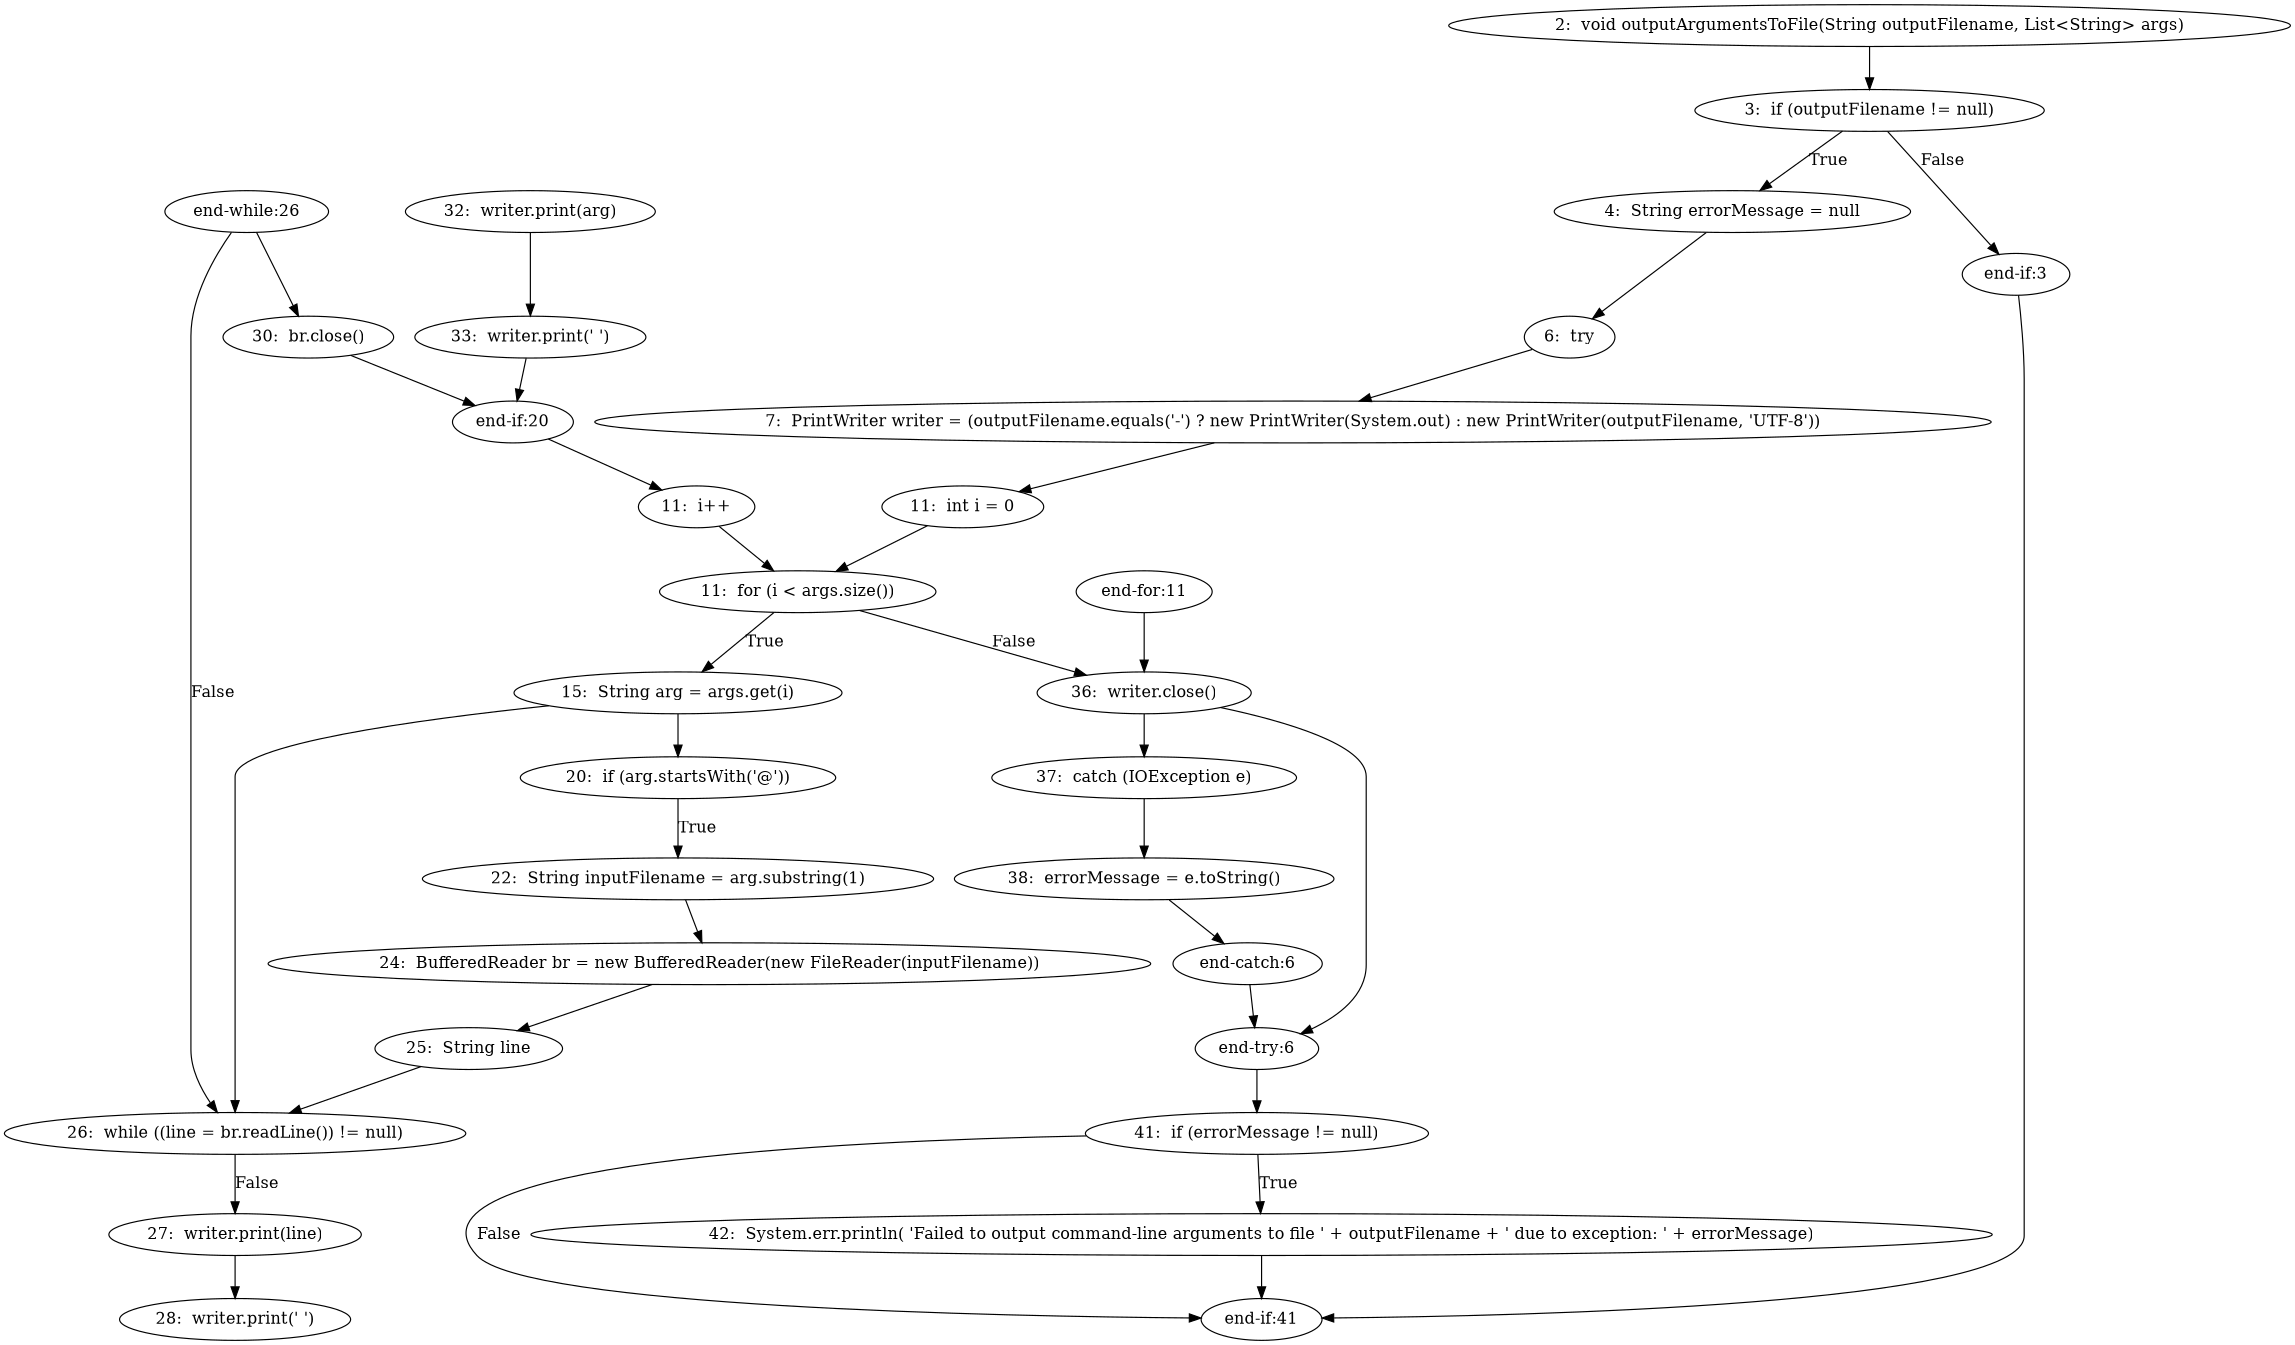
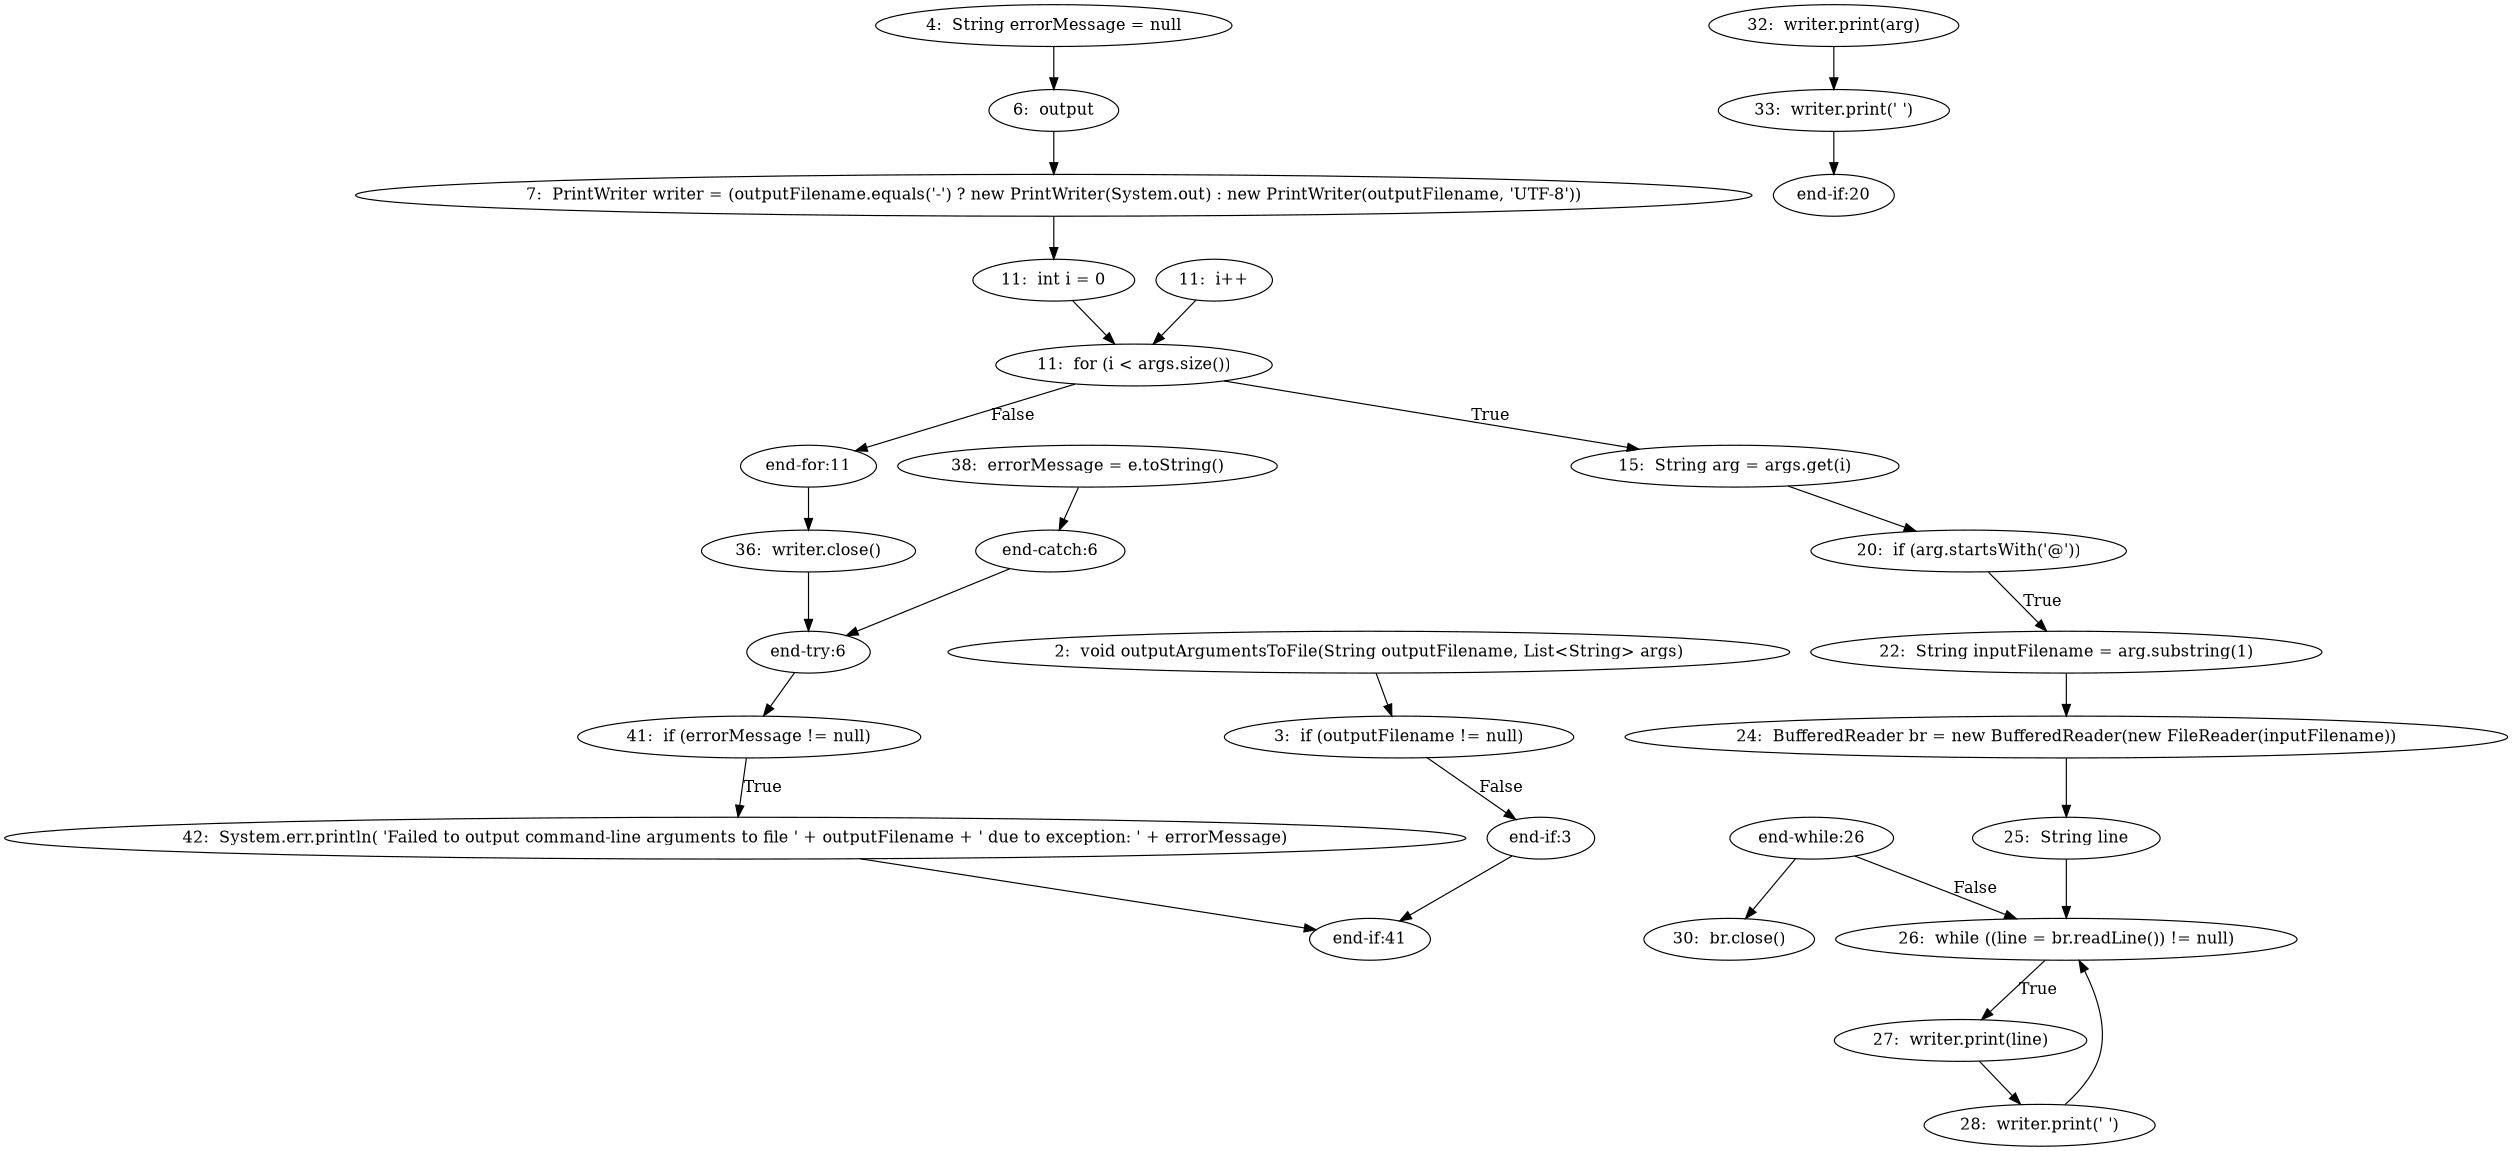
(1806, 157) -> none
(1570, 337) -> (1054, 110)
(408, 378) -> none
(600, 462) -> none
(967, 641) -> (971, 416)
(236, 775) -> (2102, 1042)
(1144, 778) -> none
(257, 1184) -> (2038, 990)
(501, 1267) -> none
